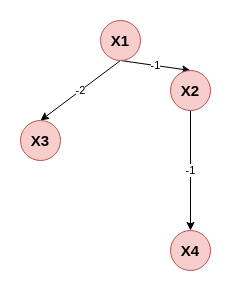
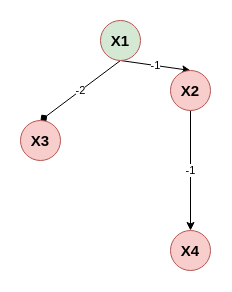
(121, 41) -> (121, 41)
(47, 115) -> (47, 115)
